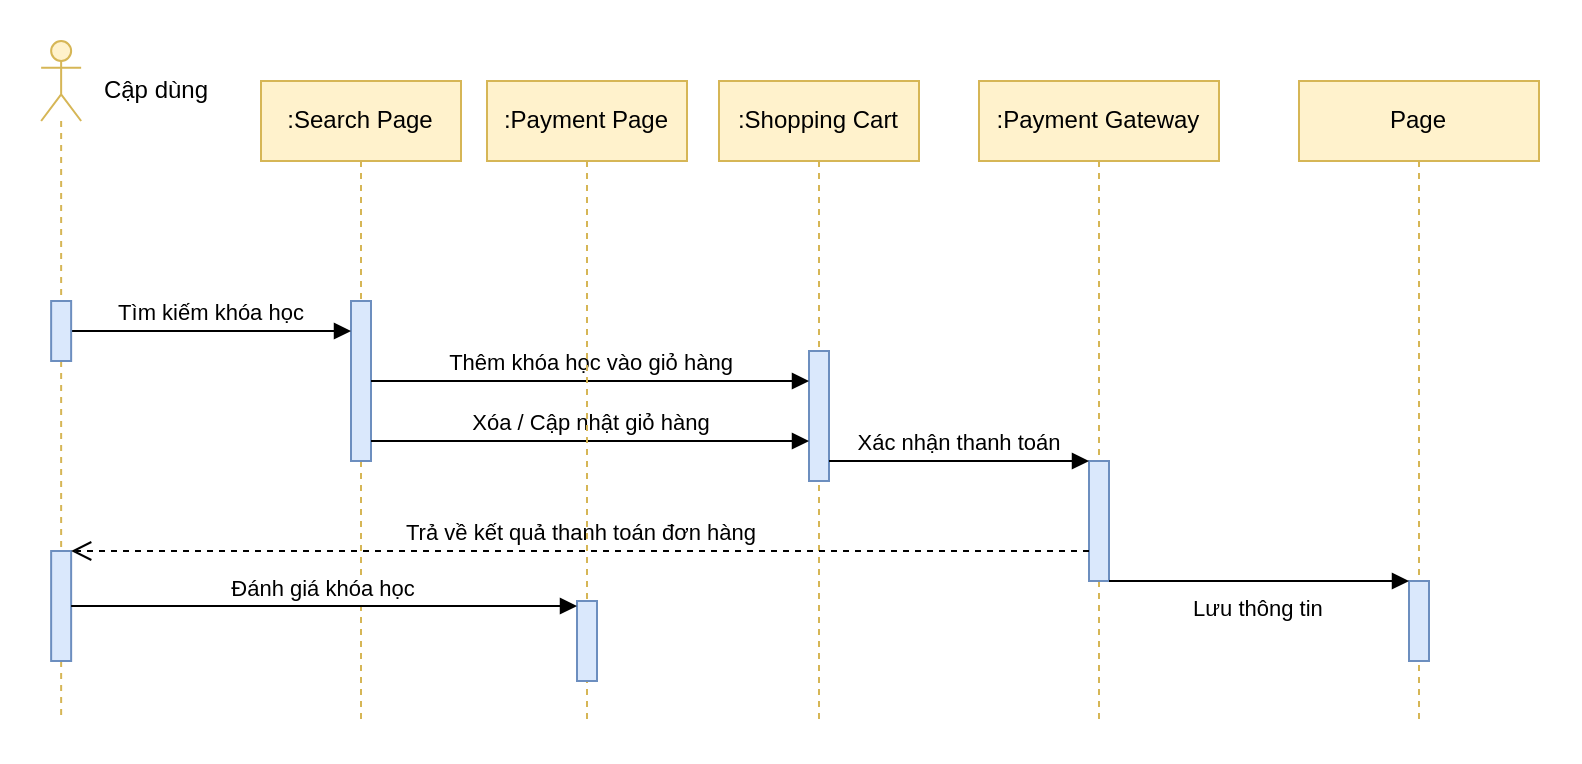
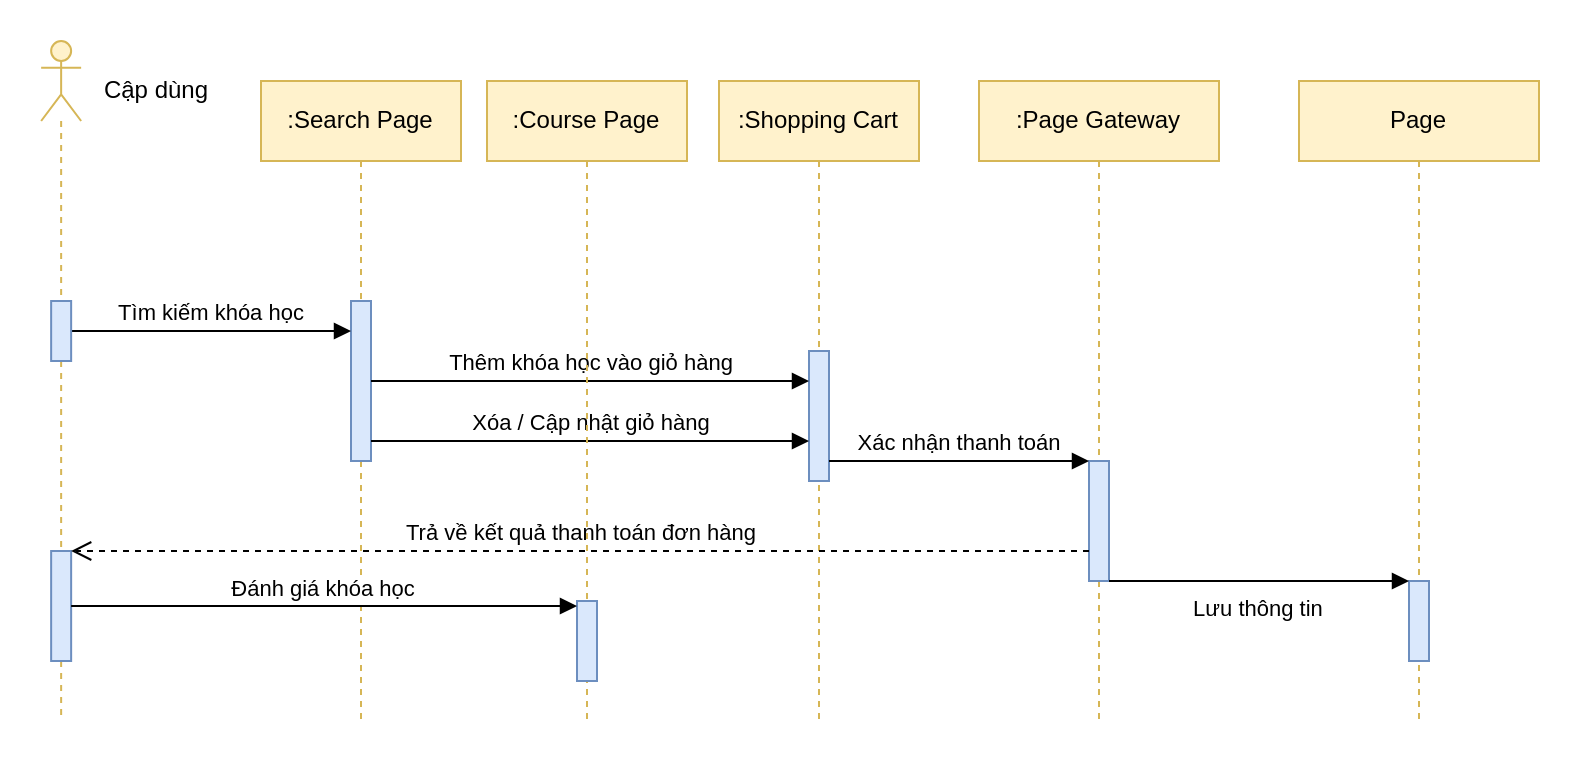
(587, 121) -> (587, 121)
(1099, 121) -> (1099, 121)
